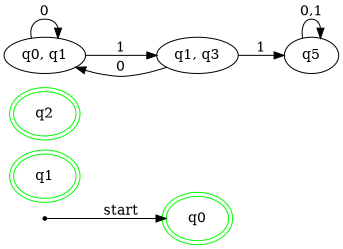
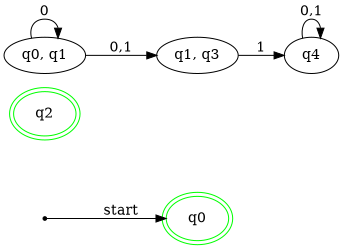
(121, 48) -> (121, 48)
(312, 55) -> (312, 55)
(126, 76) -> none
(45, 176) -> none
